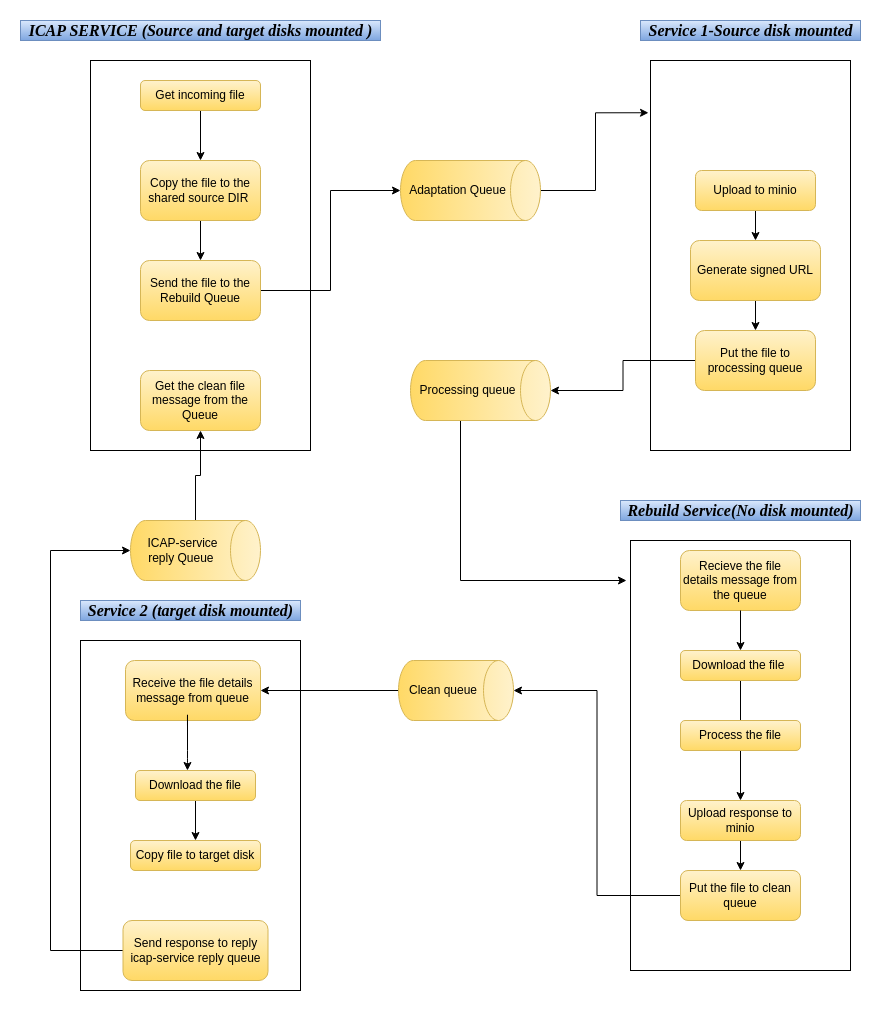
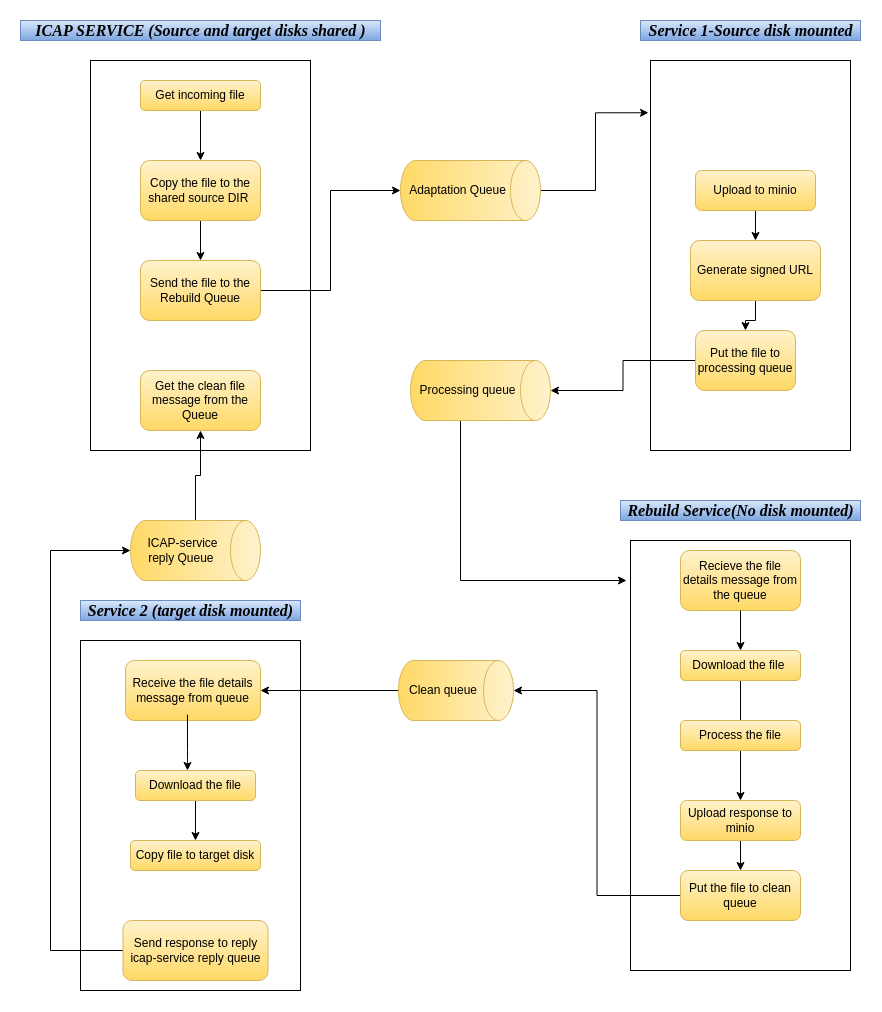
(201, 31) -> (201, 31)
(756, 361) -> (746, 361)
